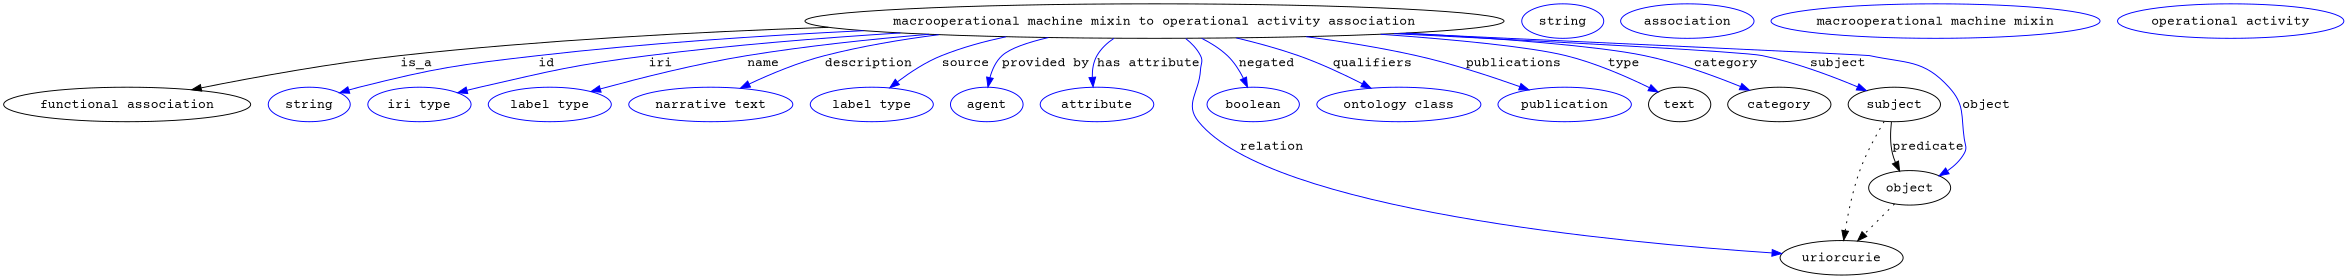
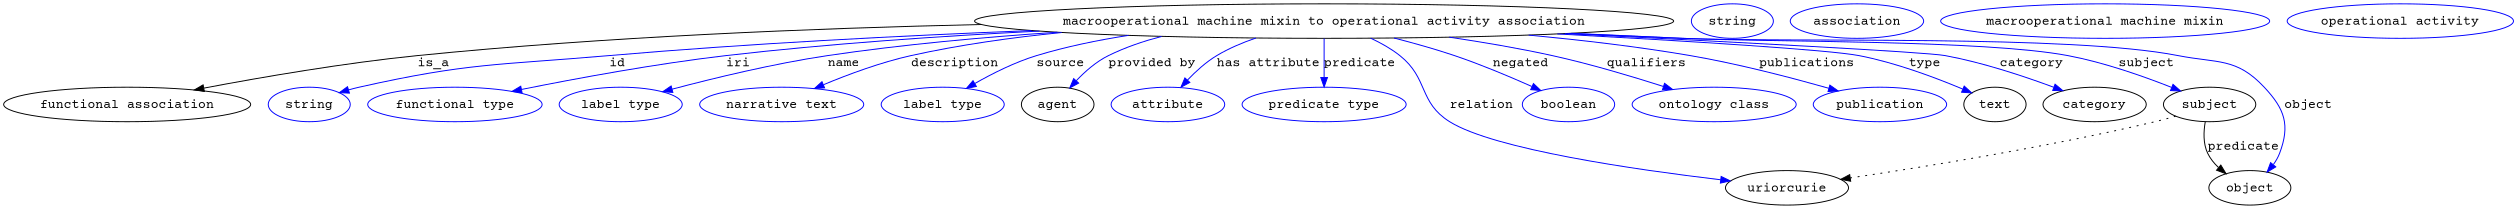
(419, 104) -> (455, 104)
(987, 104) -> (1058, 104)
none -> (1324, 104)
(1880, 219) -> none
